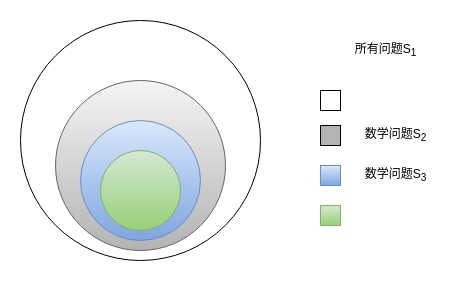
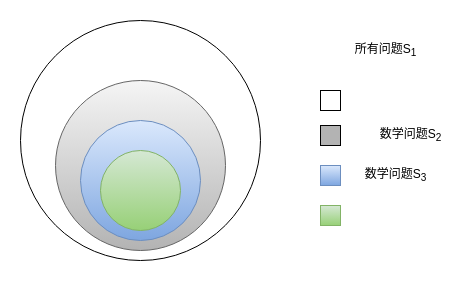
(396, 136) -> (411, 136)
